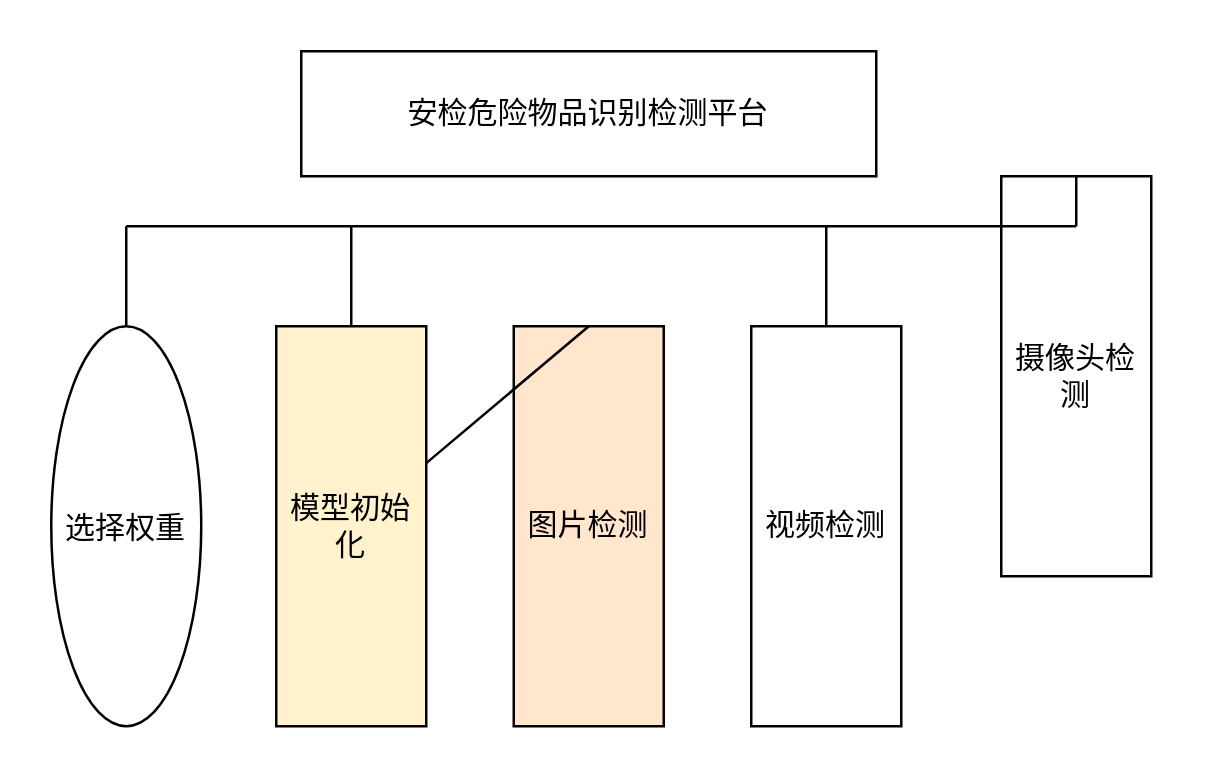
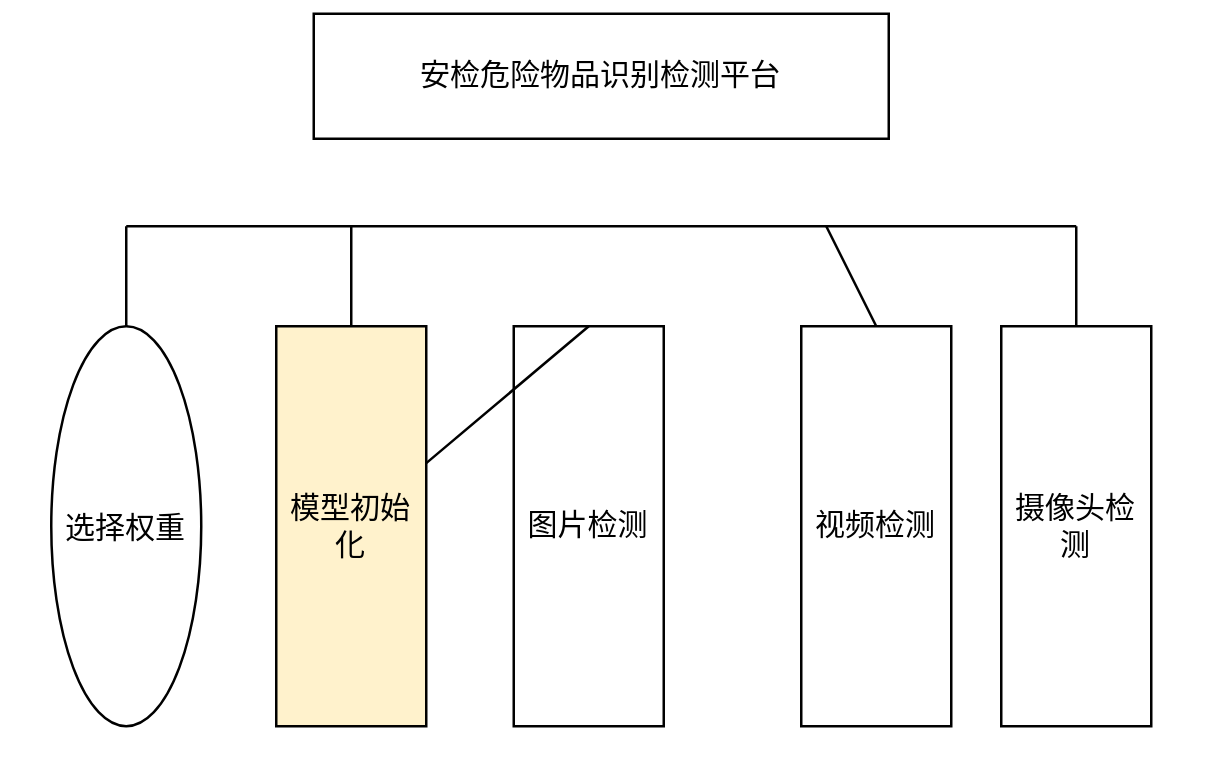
(589, 114) -> (601, 76)
(1076, 376) -> (1076, 526)
(589, 526) -> (589, 526)
(826, 526) -> (876, 526)
